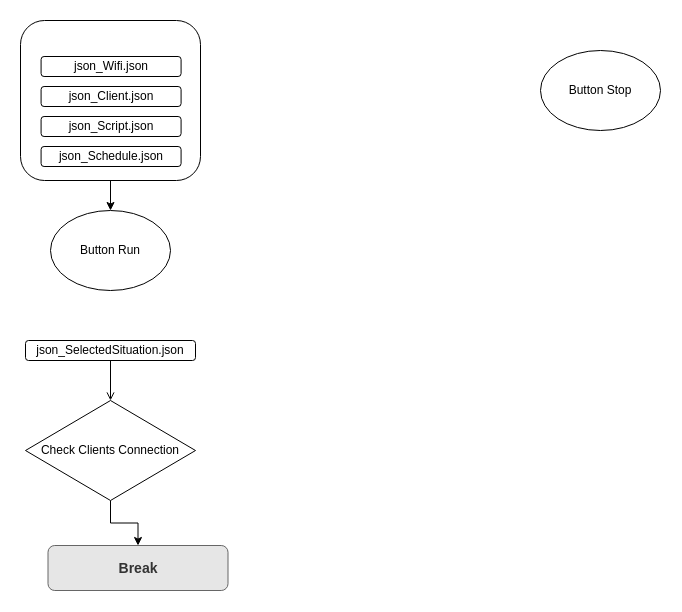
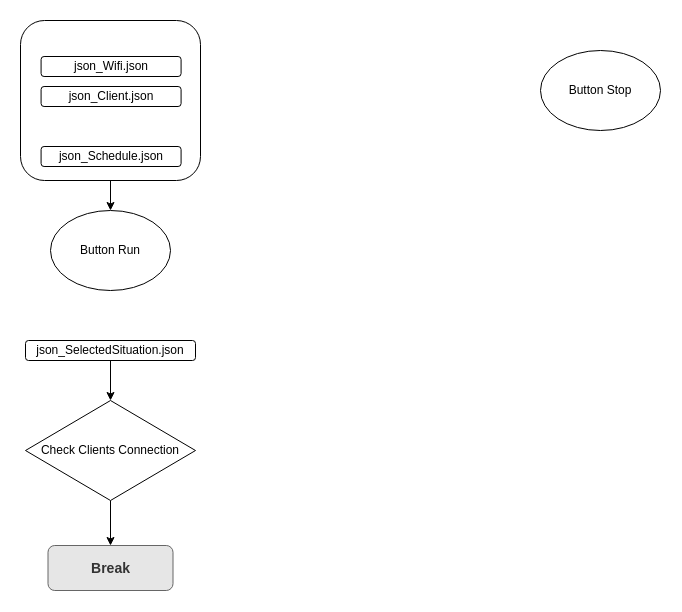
(111, 127) -> none
(111, 394) -> (111, 392)
(138, 568) -> (111, 568)
